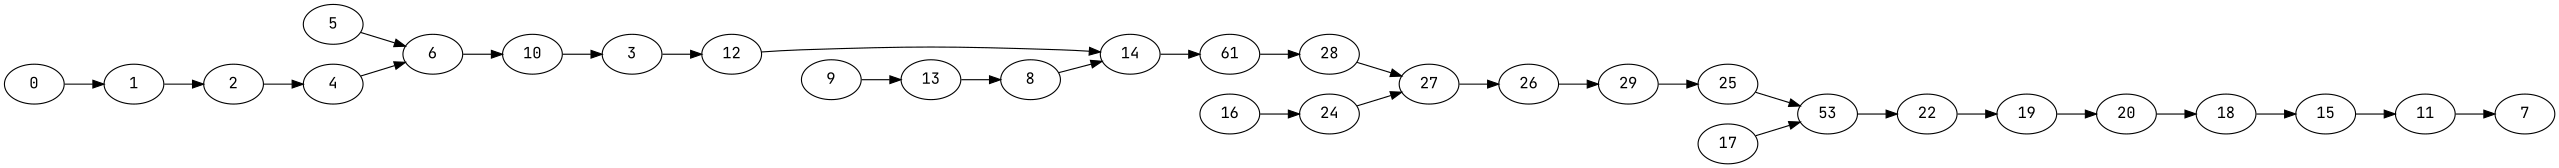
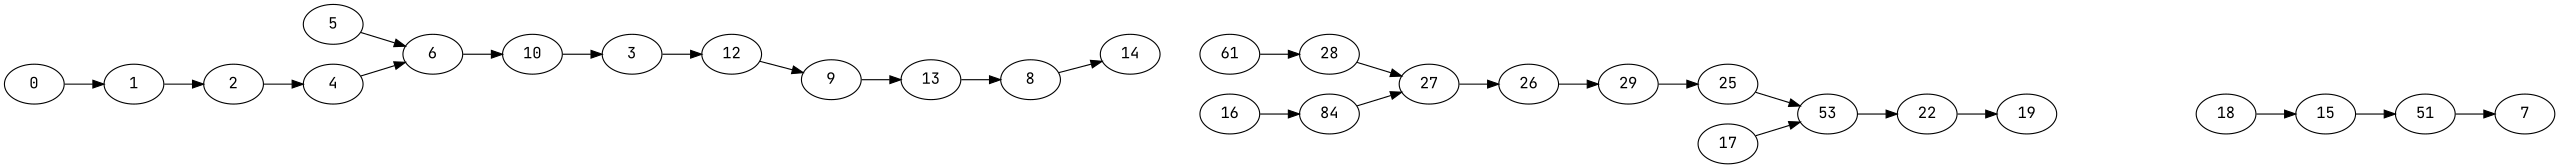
(925, 47) -> (776, 66)
(1175, 54) -> none
(1329, 114) -> (1329, 114)
(2126, 114) -> none
(2425, 114) -> (2425, 114)
